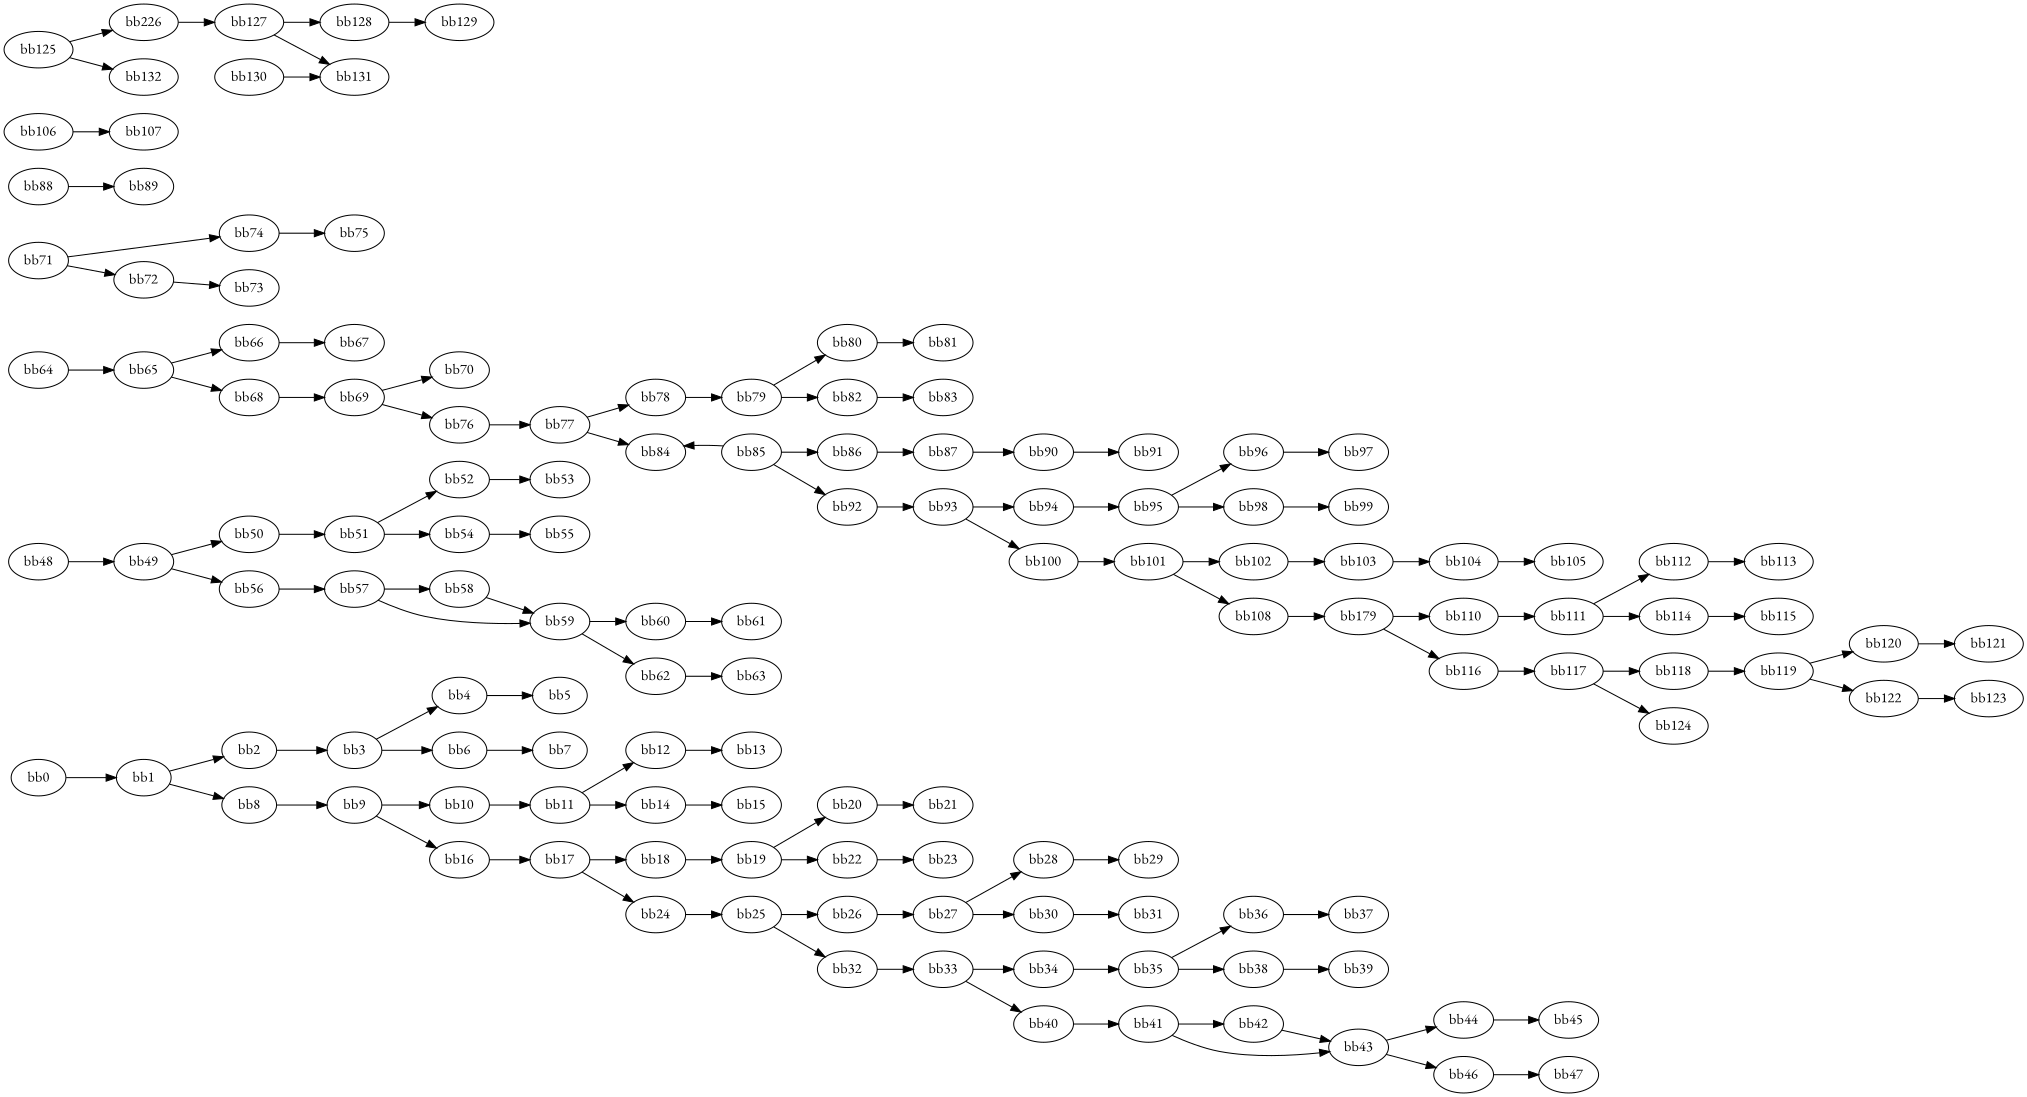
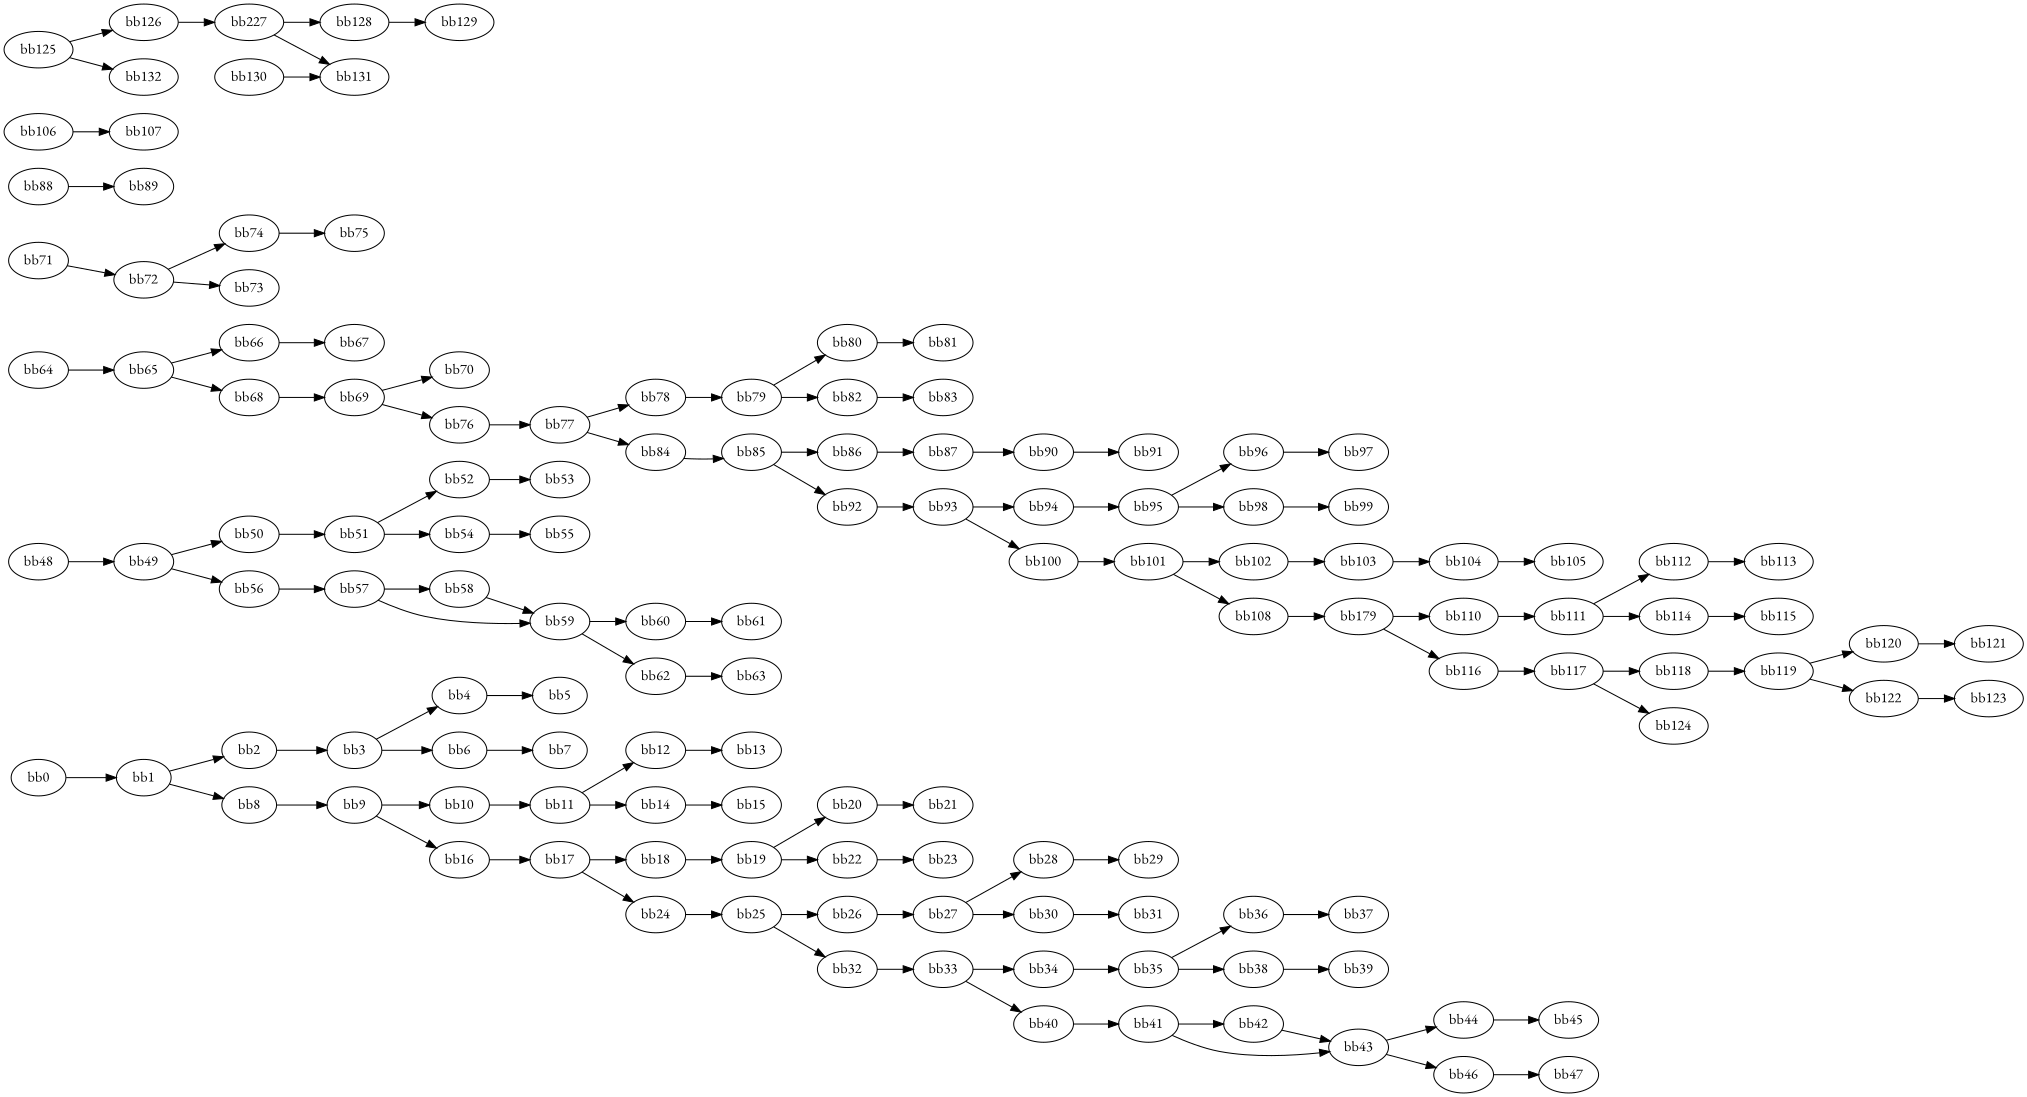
(144, 22) -> (144, 22)
(249, 22) -> (249, 22)
(139, 248) -> (192, 259)
(709, 445) -> (698, 459)
